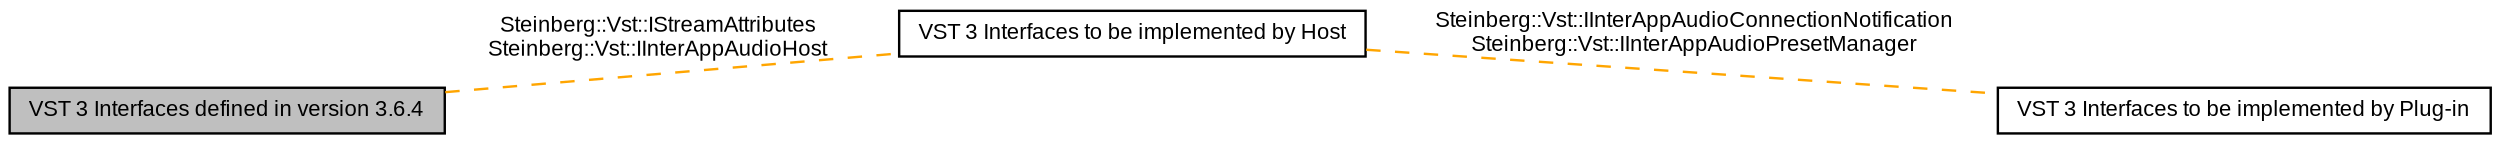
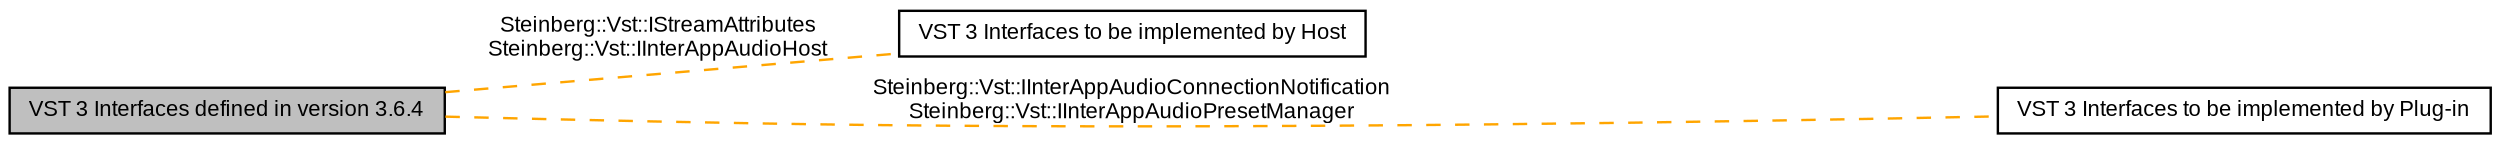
(1682, 72) -> (1222, 126)
